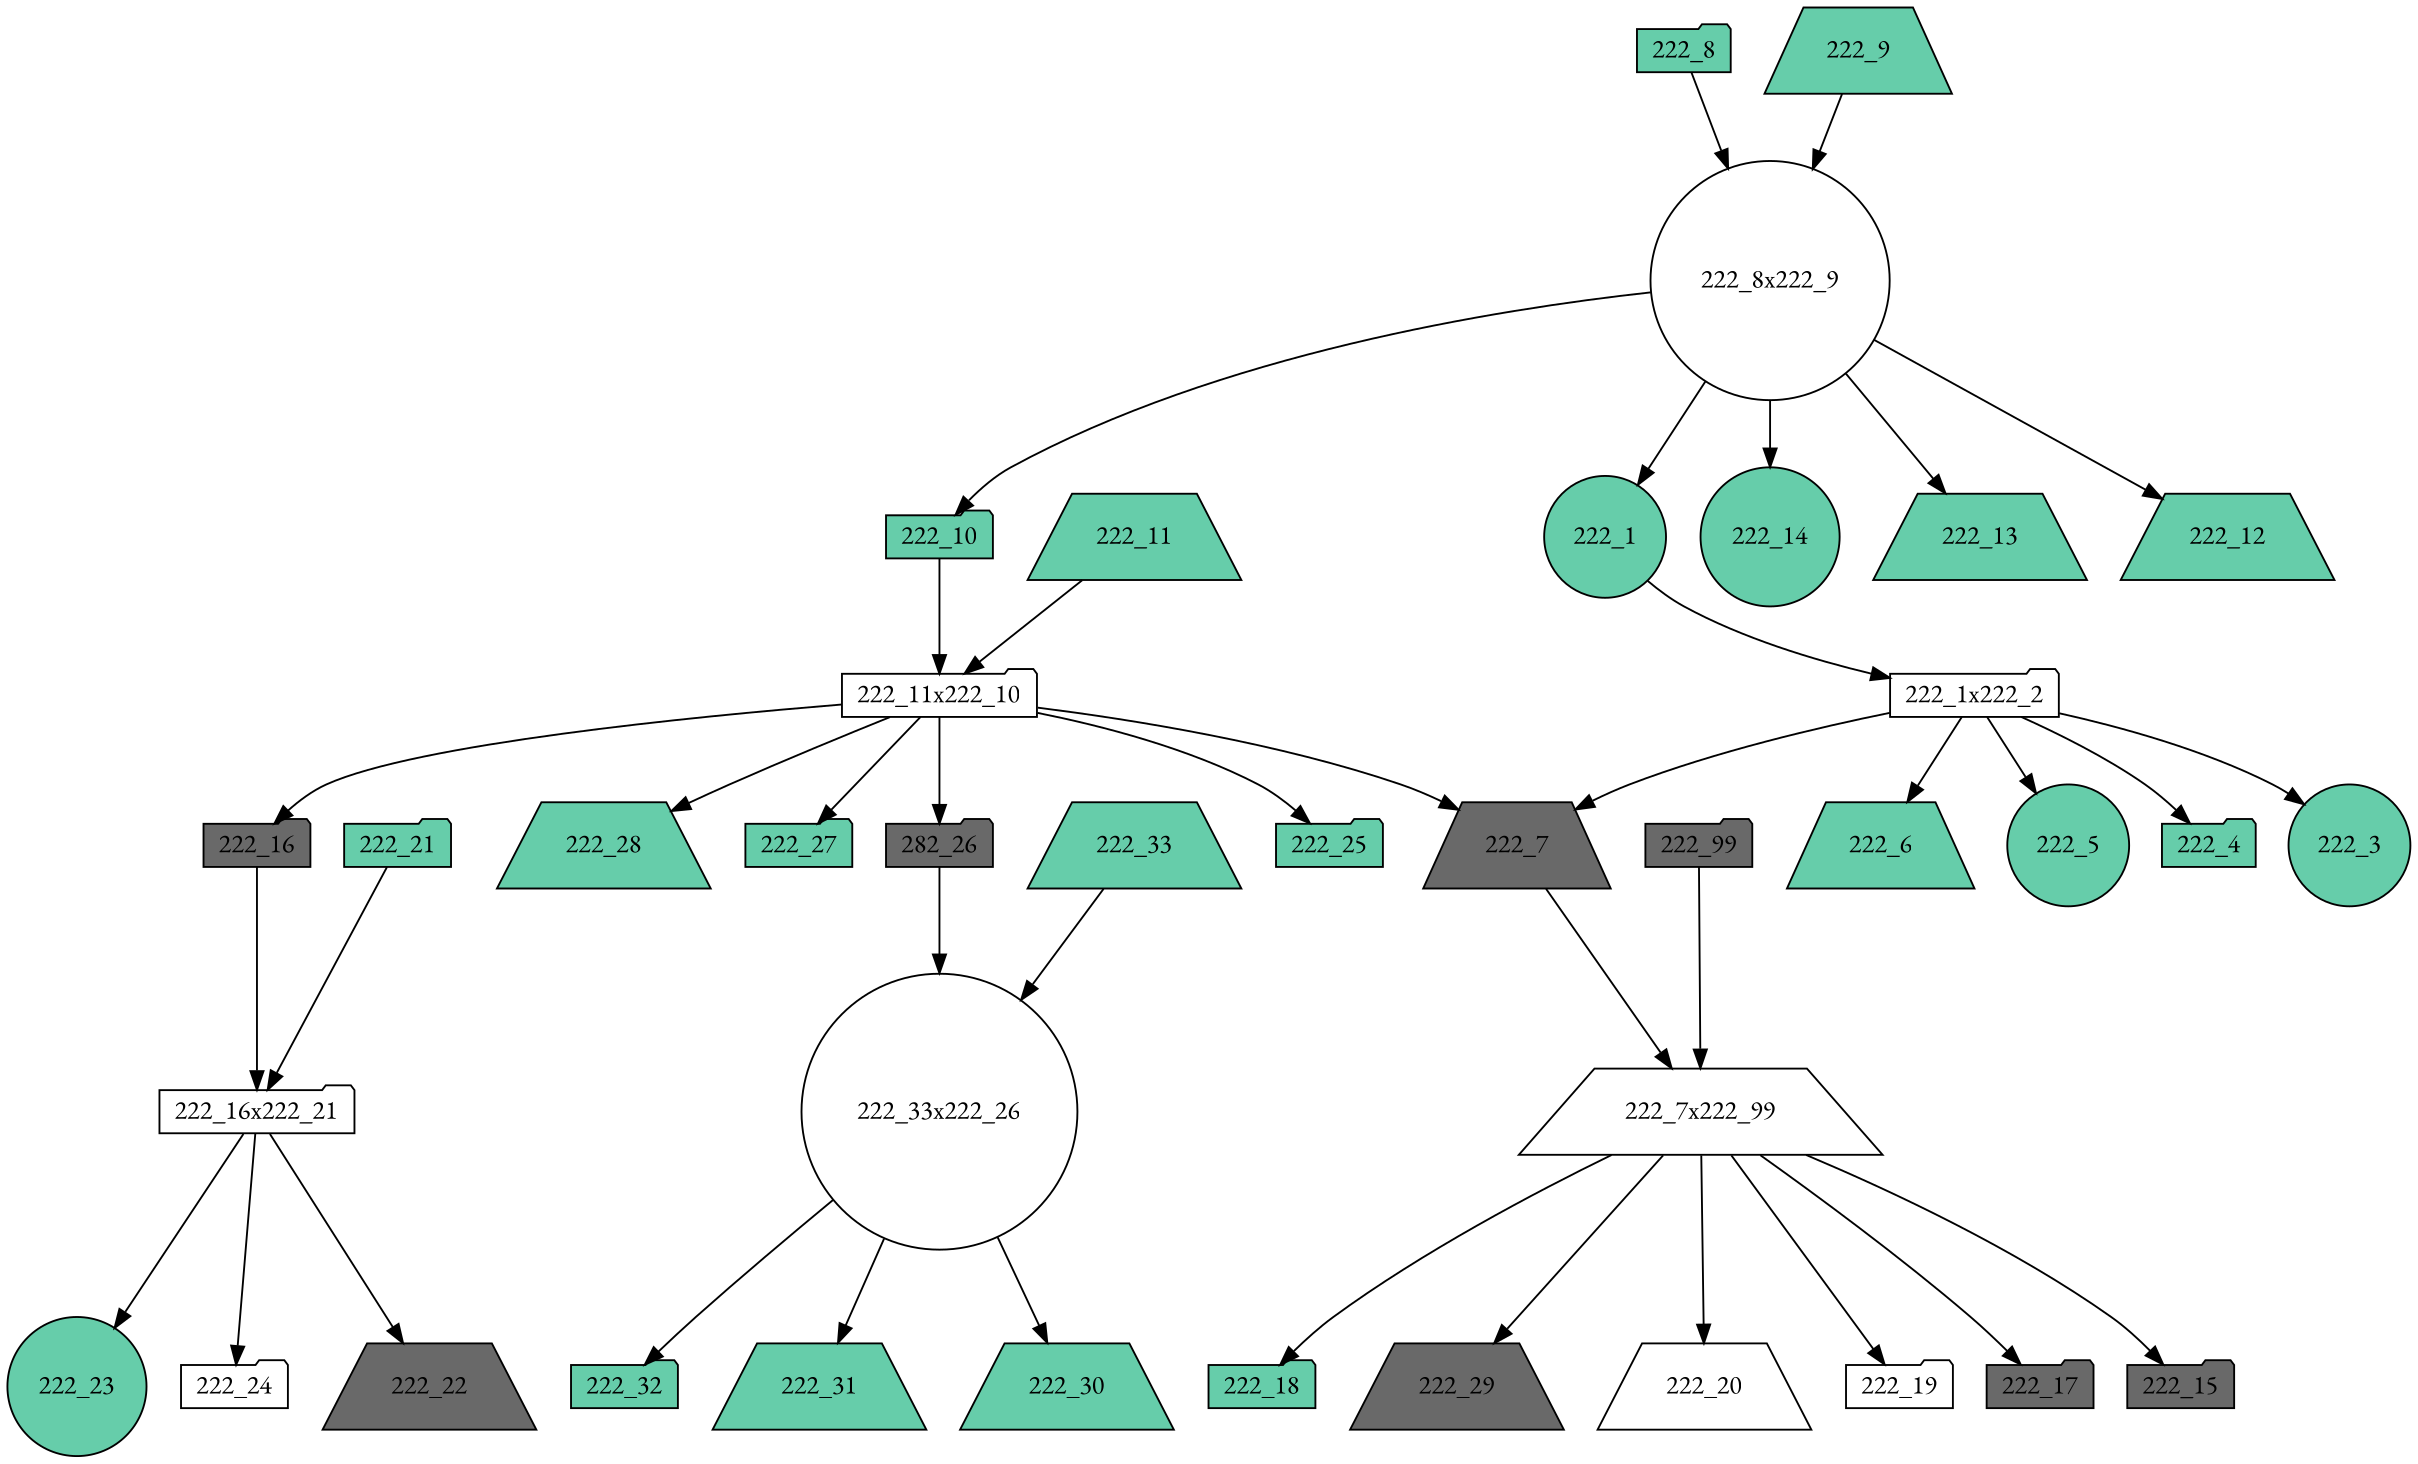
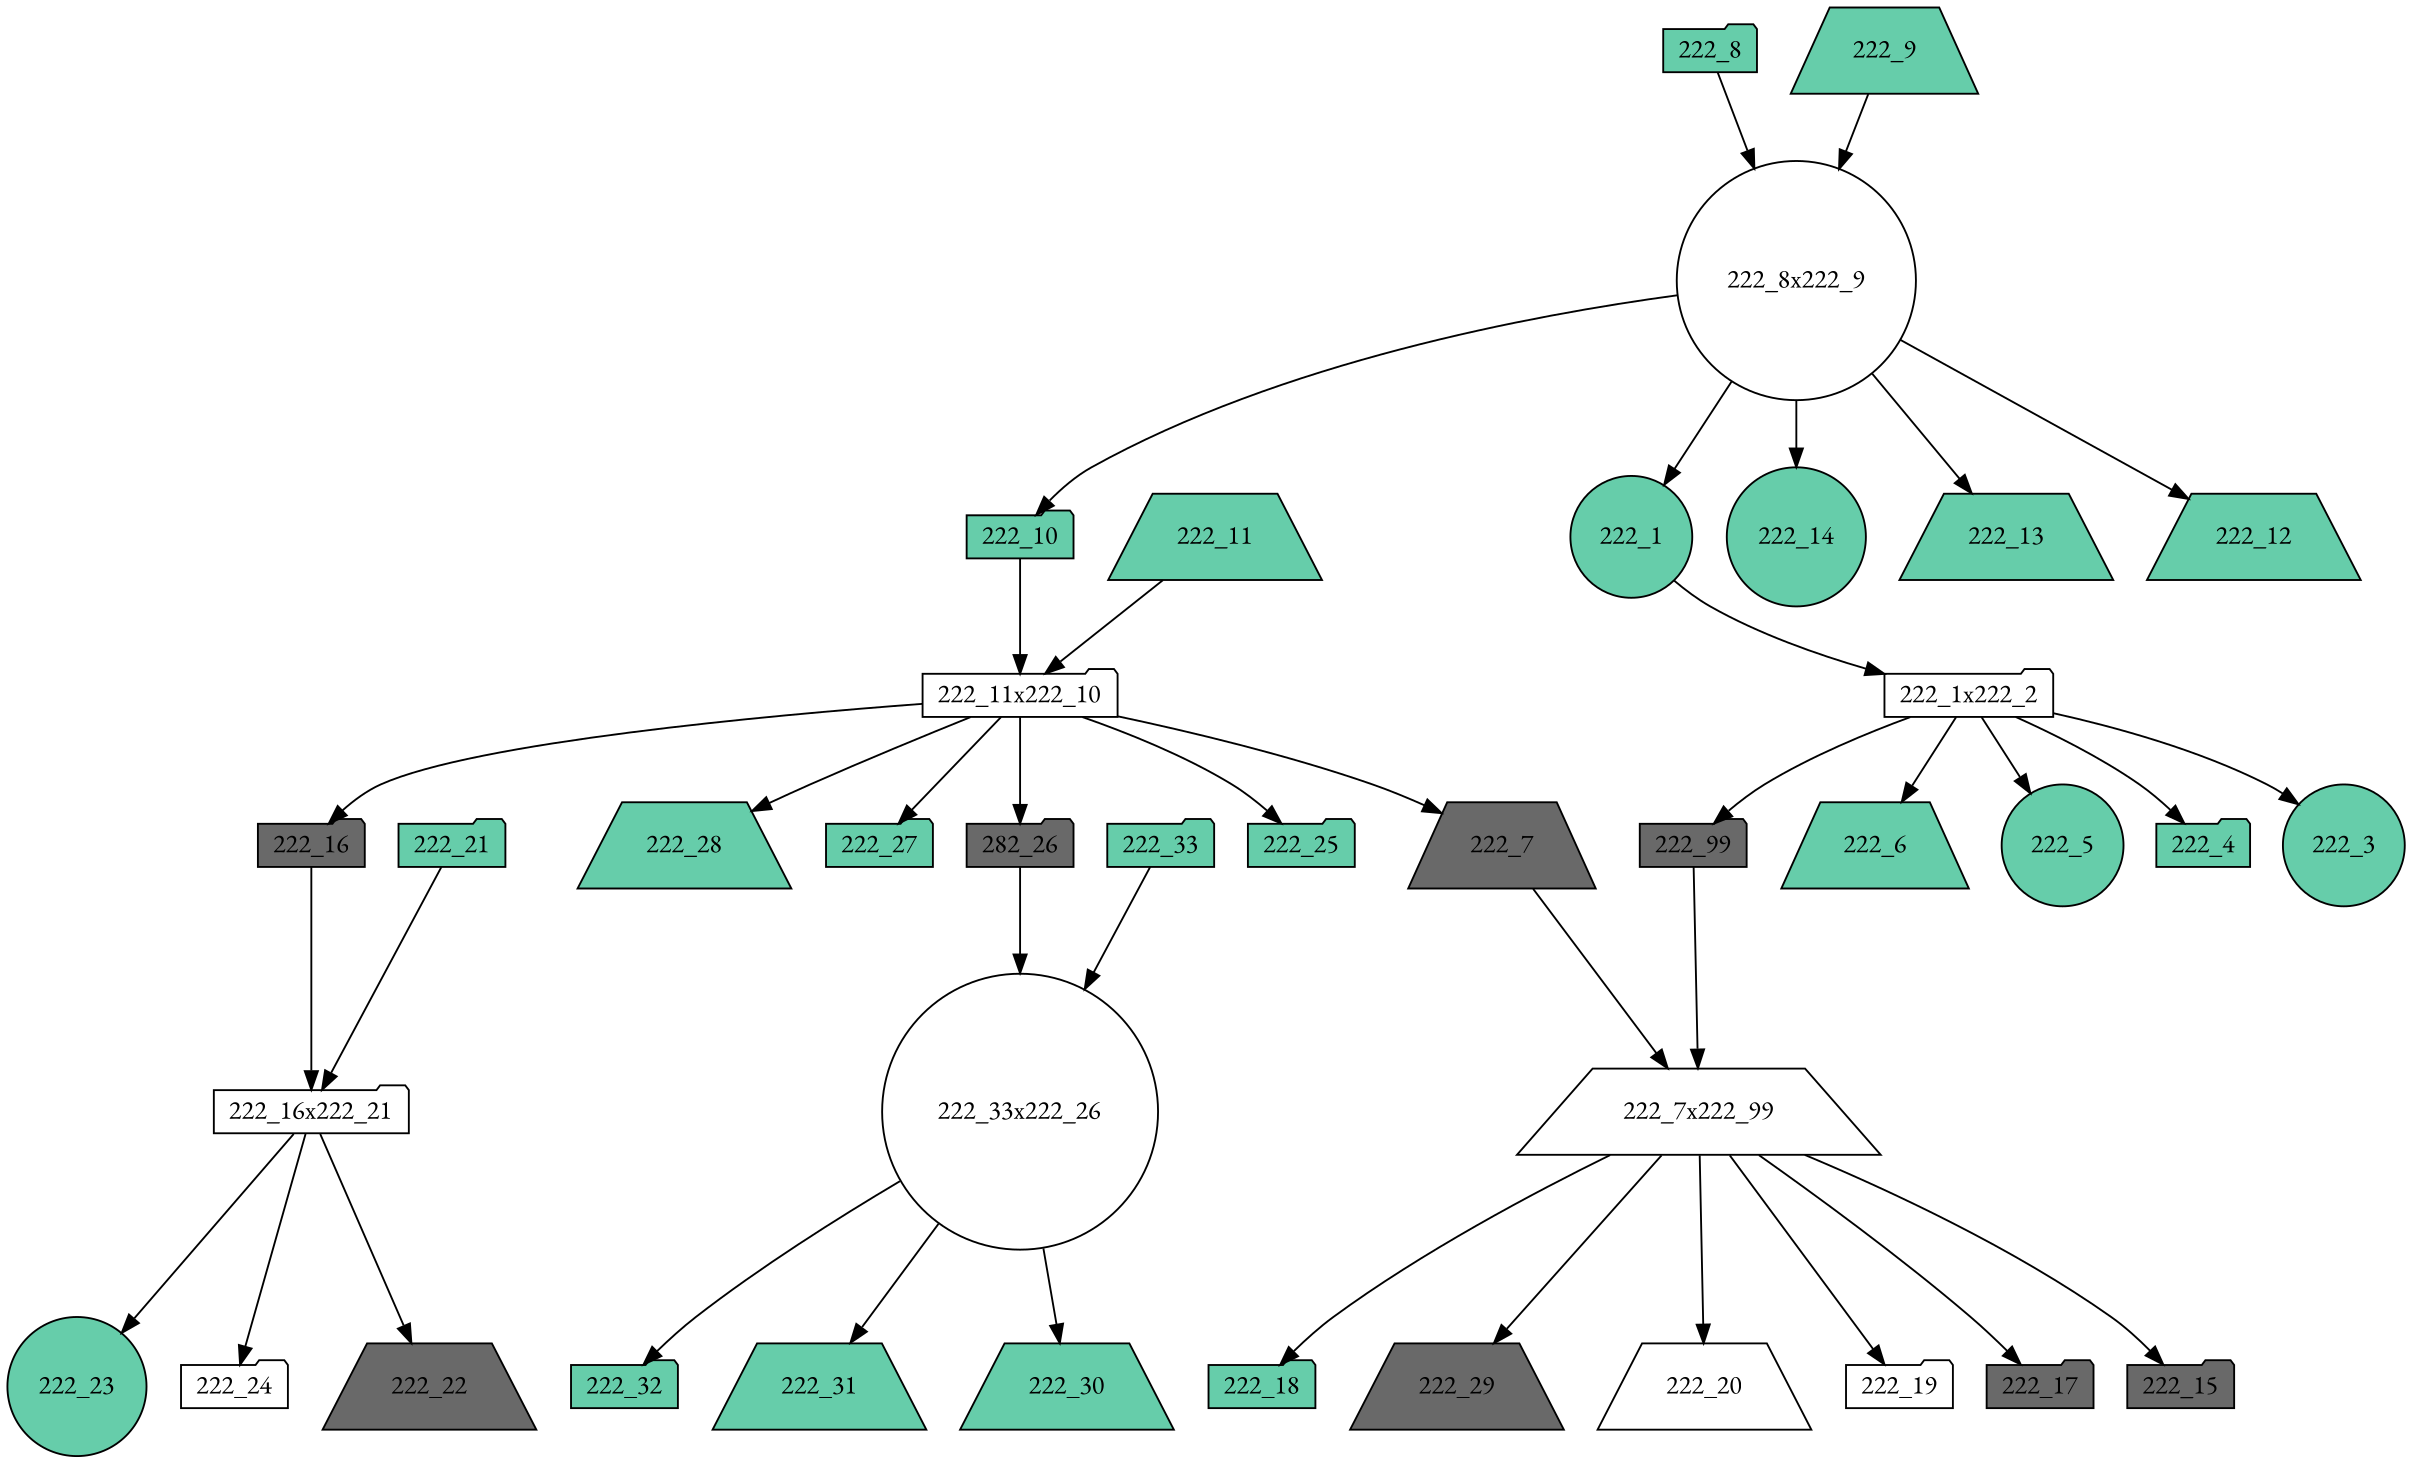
(1739, 749) -> (1816, 757)
(1134, 845) -> (1161, 845)
